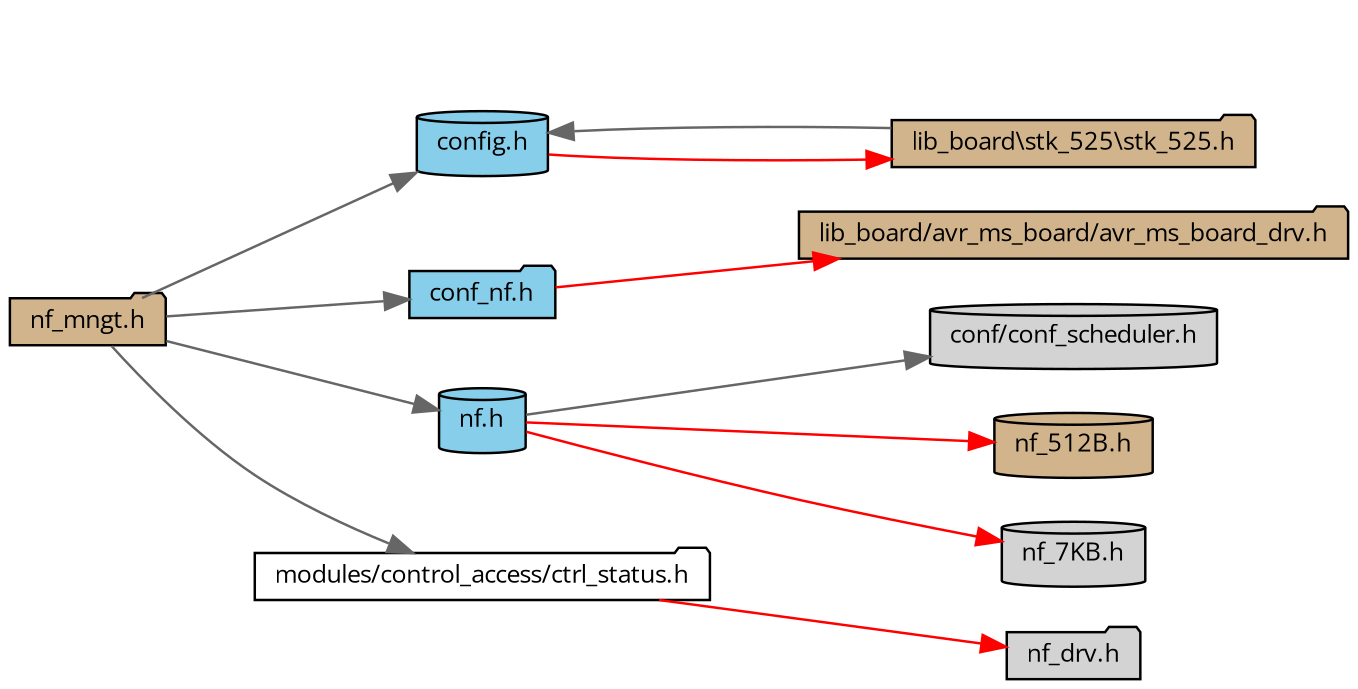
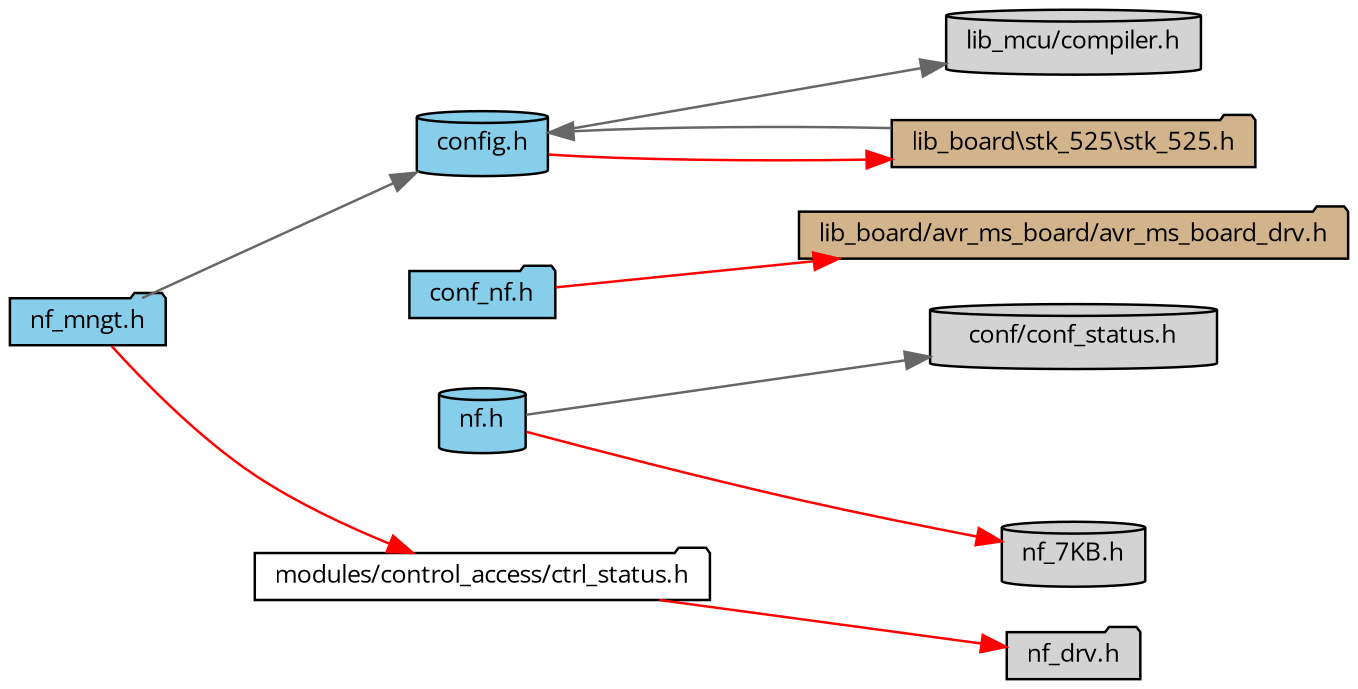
none -> (1074, 42)
(275, 309) -> none
(88, 322) -> (88, 322)
(1074, 337) -> (1074, 337)
(290, 373) -> none
(1074, 445) -> none
(238, 463) -> (238, 463)
